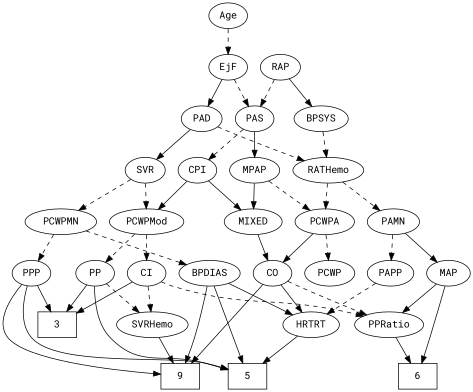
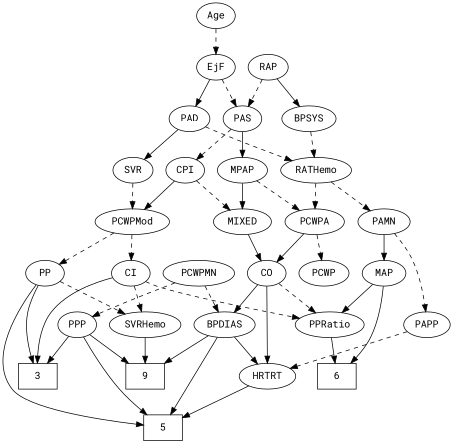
(108, 193) -> none
(222, 193) -> (211, 193)
(231, 319) -> (248, 296)
